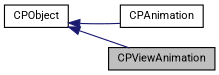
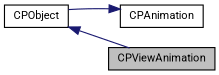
(100, 24) -> (89, 9)
